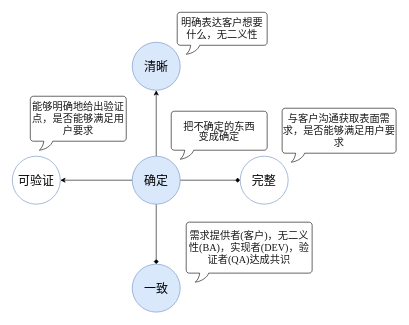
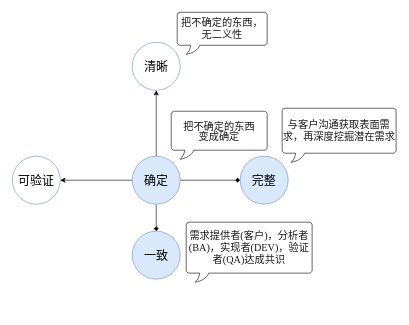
(222, 29) -> (222, 29)
(156, 66) -> (156, 66)
(78, 123) -> none
(339, 131) -> (339, 131)
(264, 180) -> (264, 180)
(249, 248) -> (249, 248)
(156, 288) -> (156, 255)
